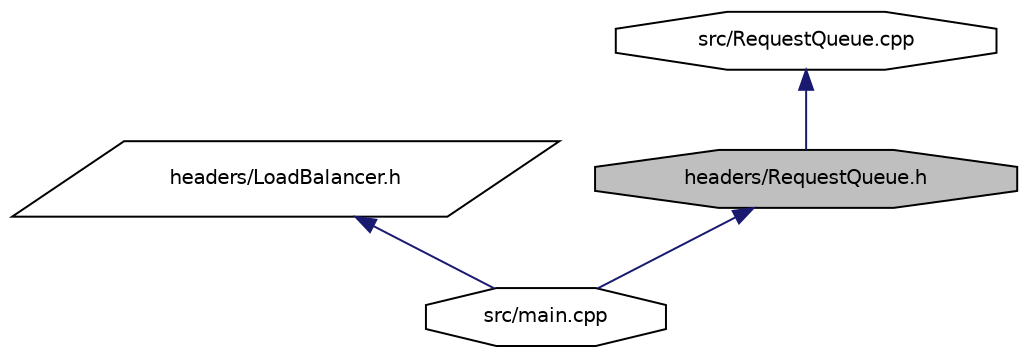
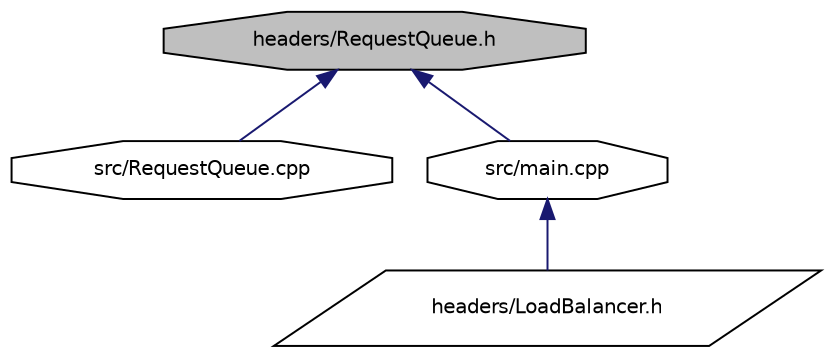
(806, 120) -> (280, 111)
(434, 257) -> (548, 245)
